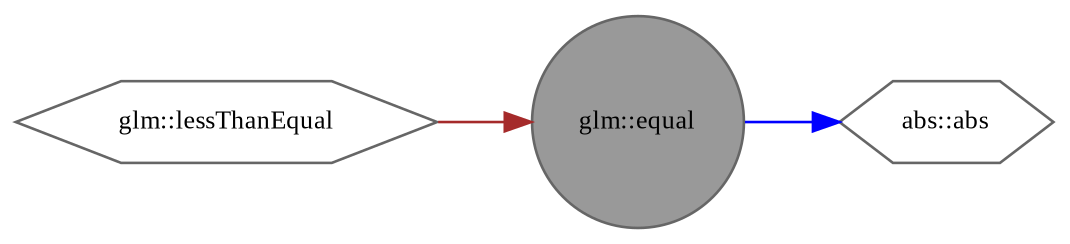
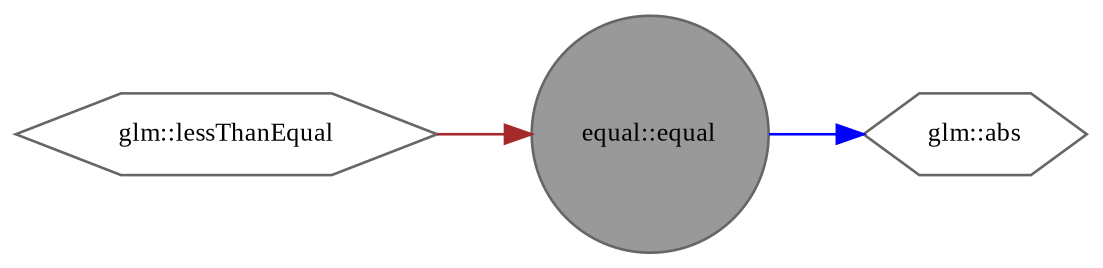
(638, 122) -> (650, 134)
(946, 122) -> (975, 134)
